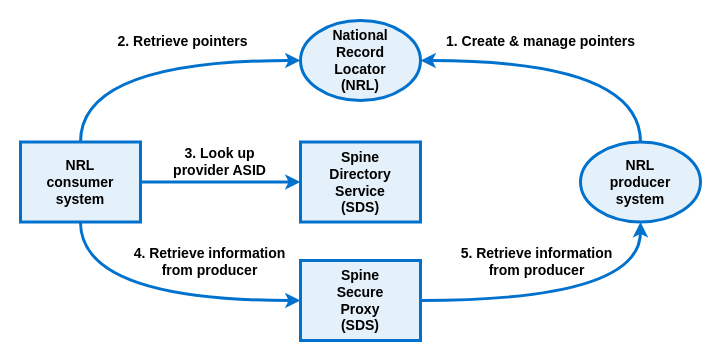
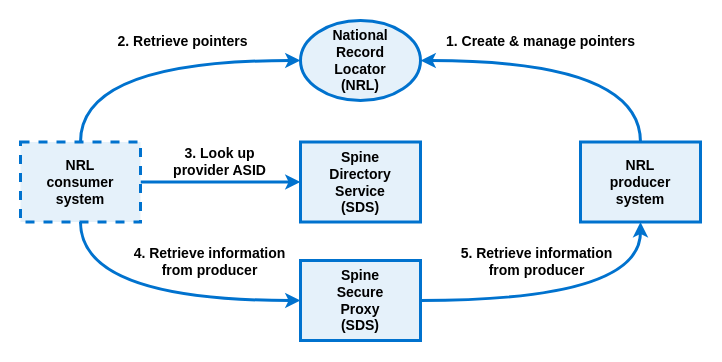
(81, 182) -> (81, 182)
(641, 182) -> (641, 182)
